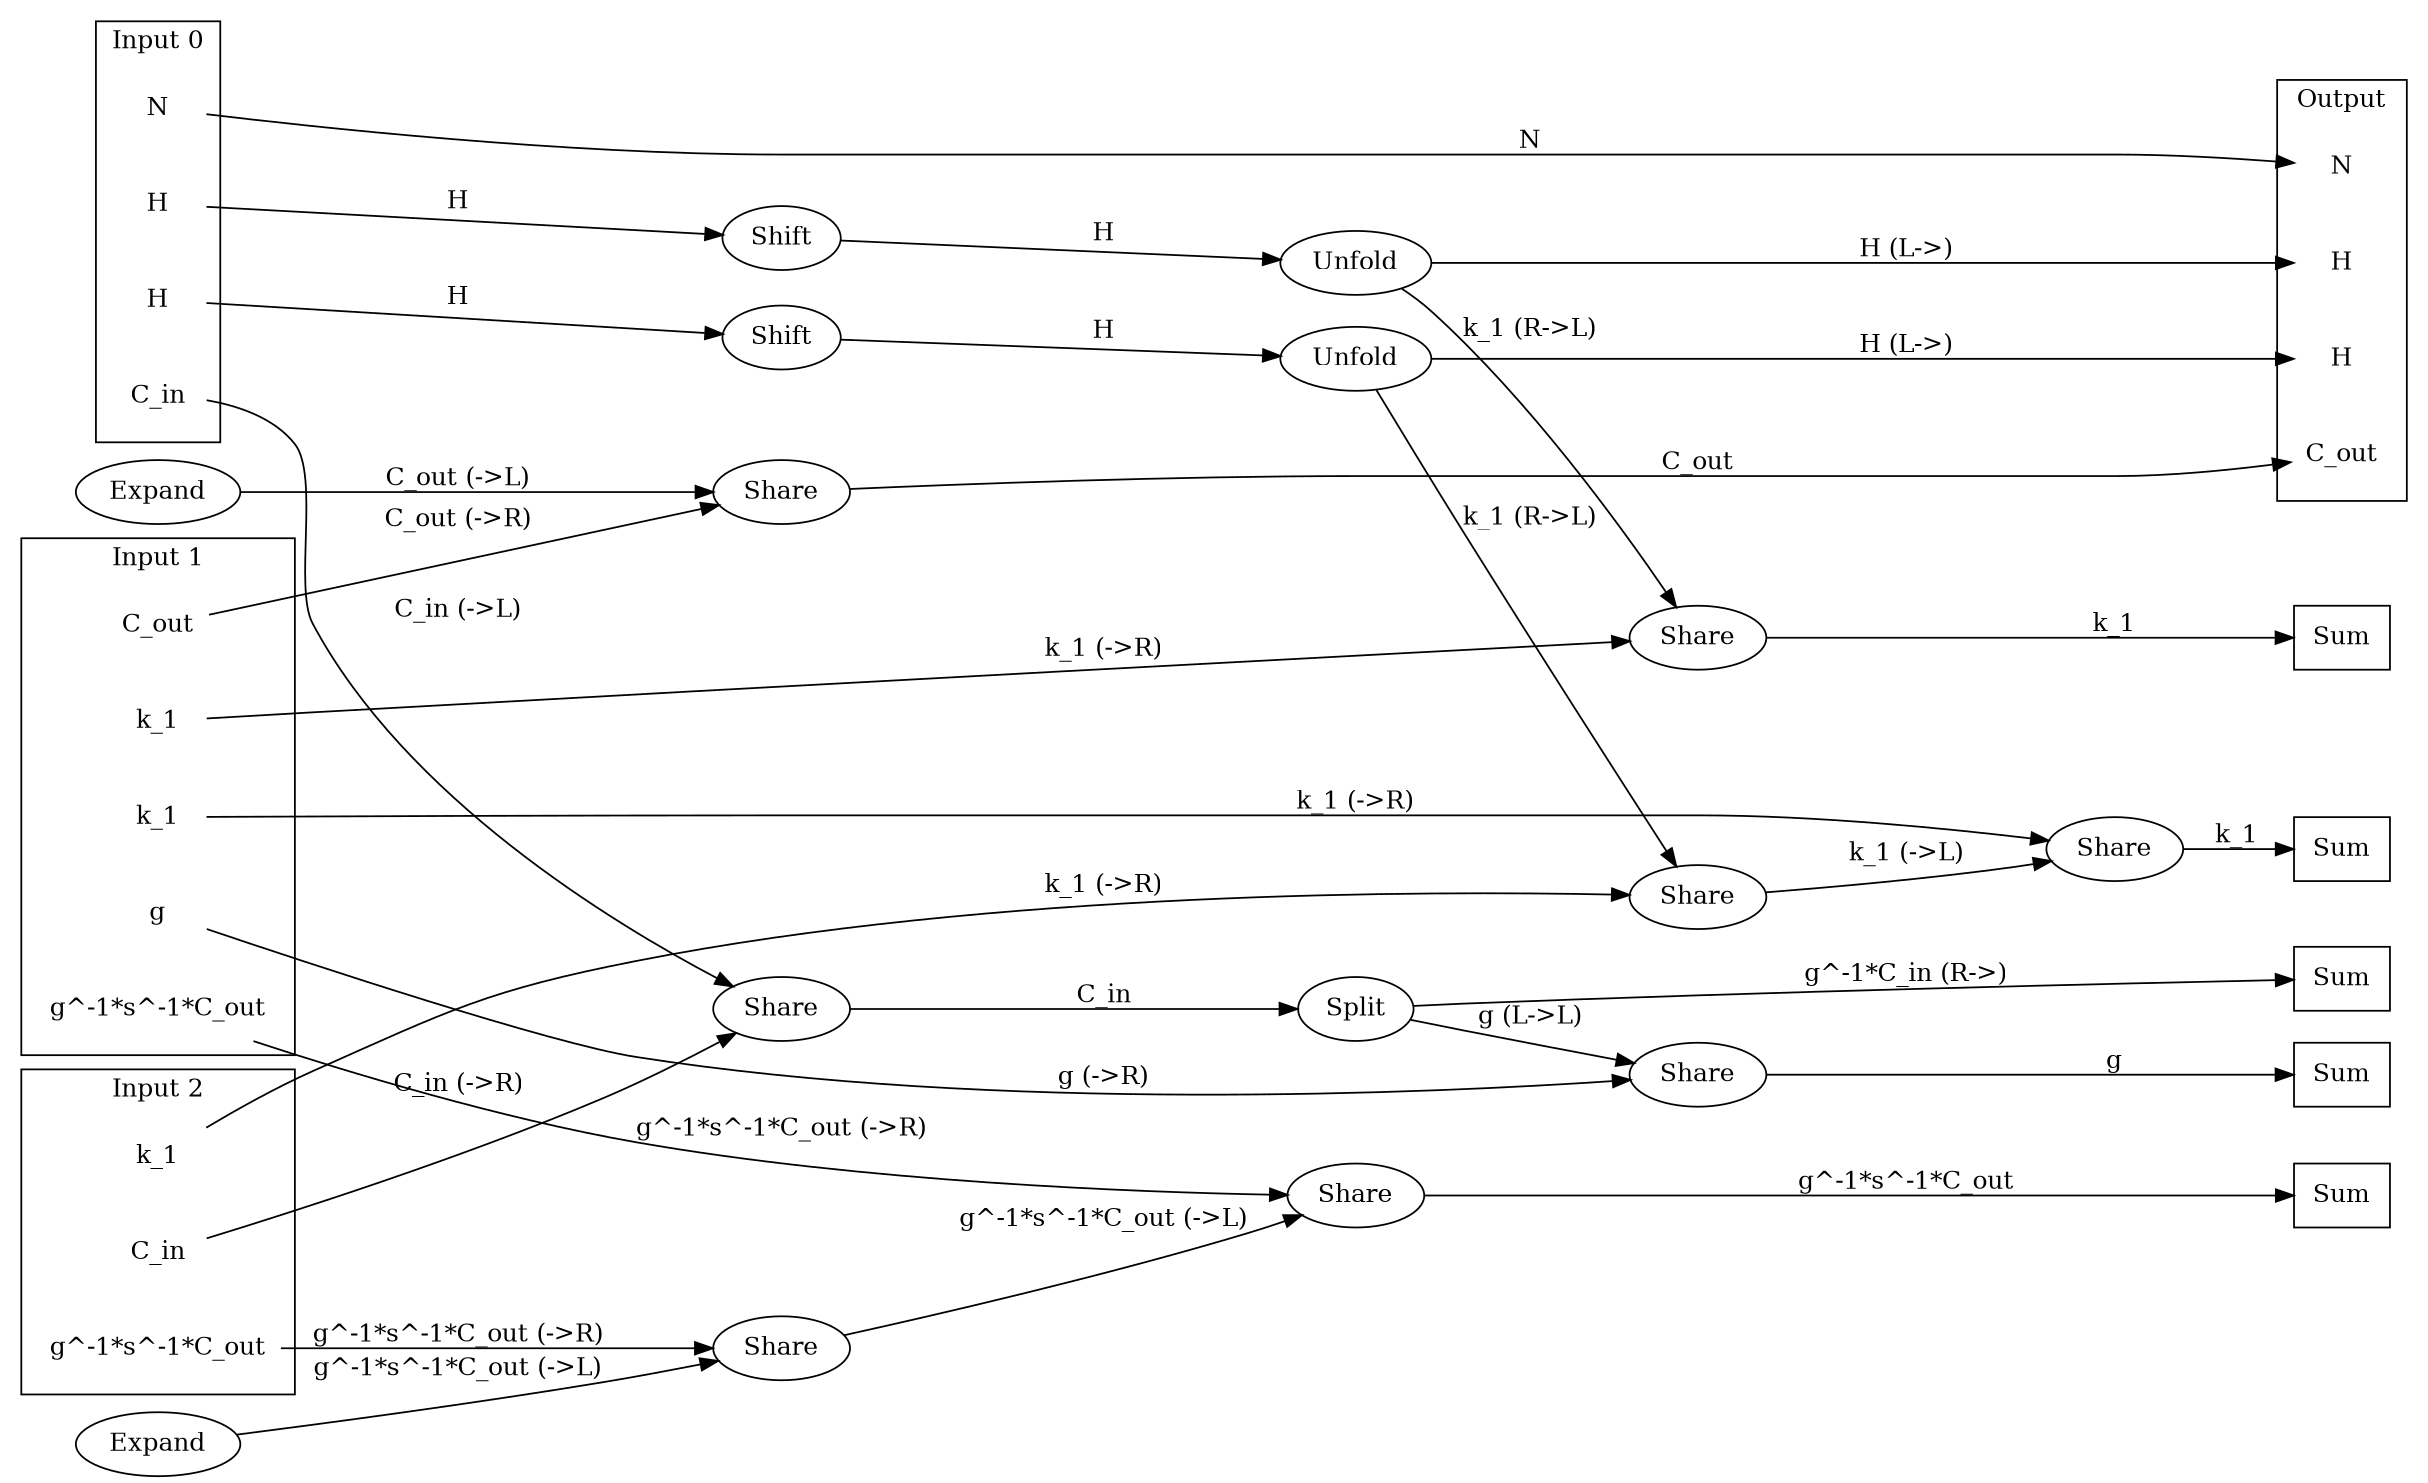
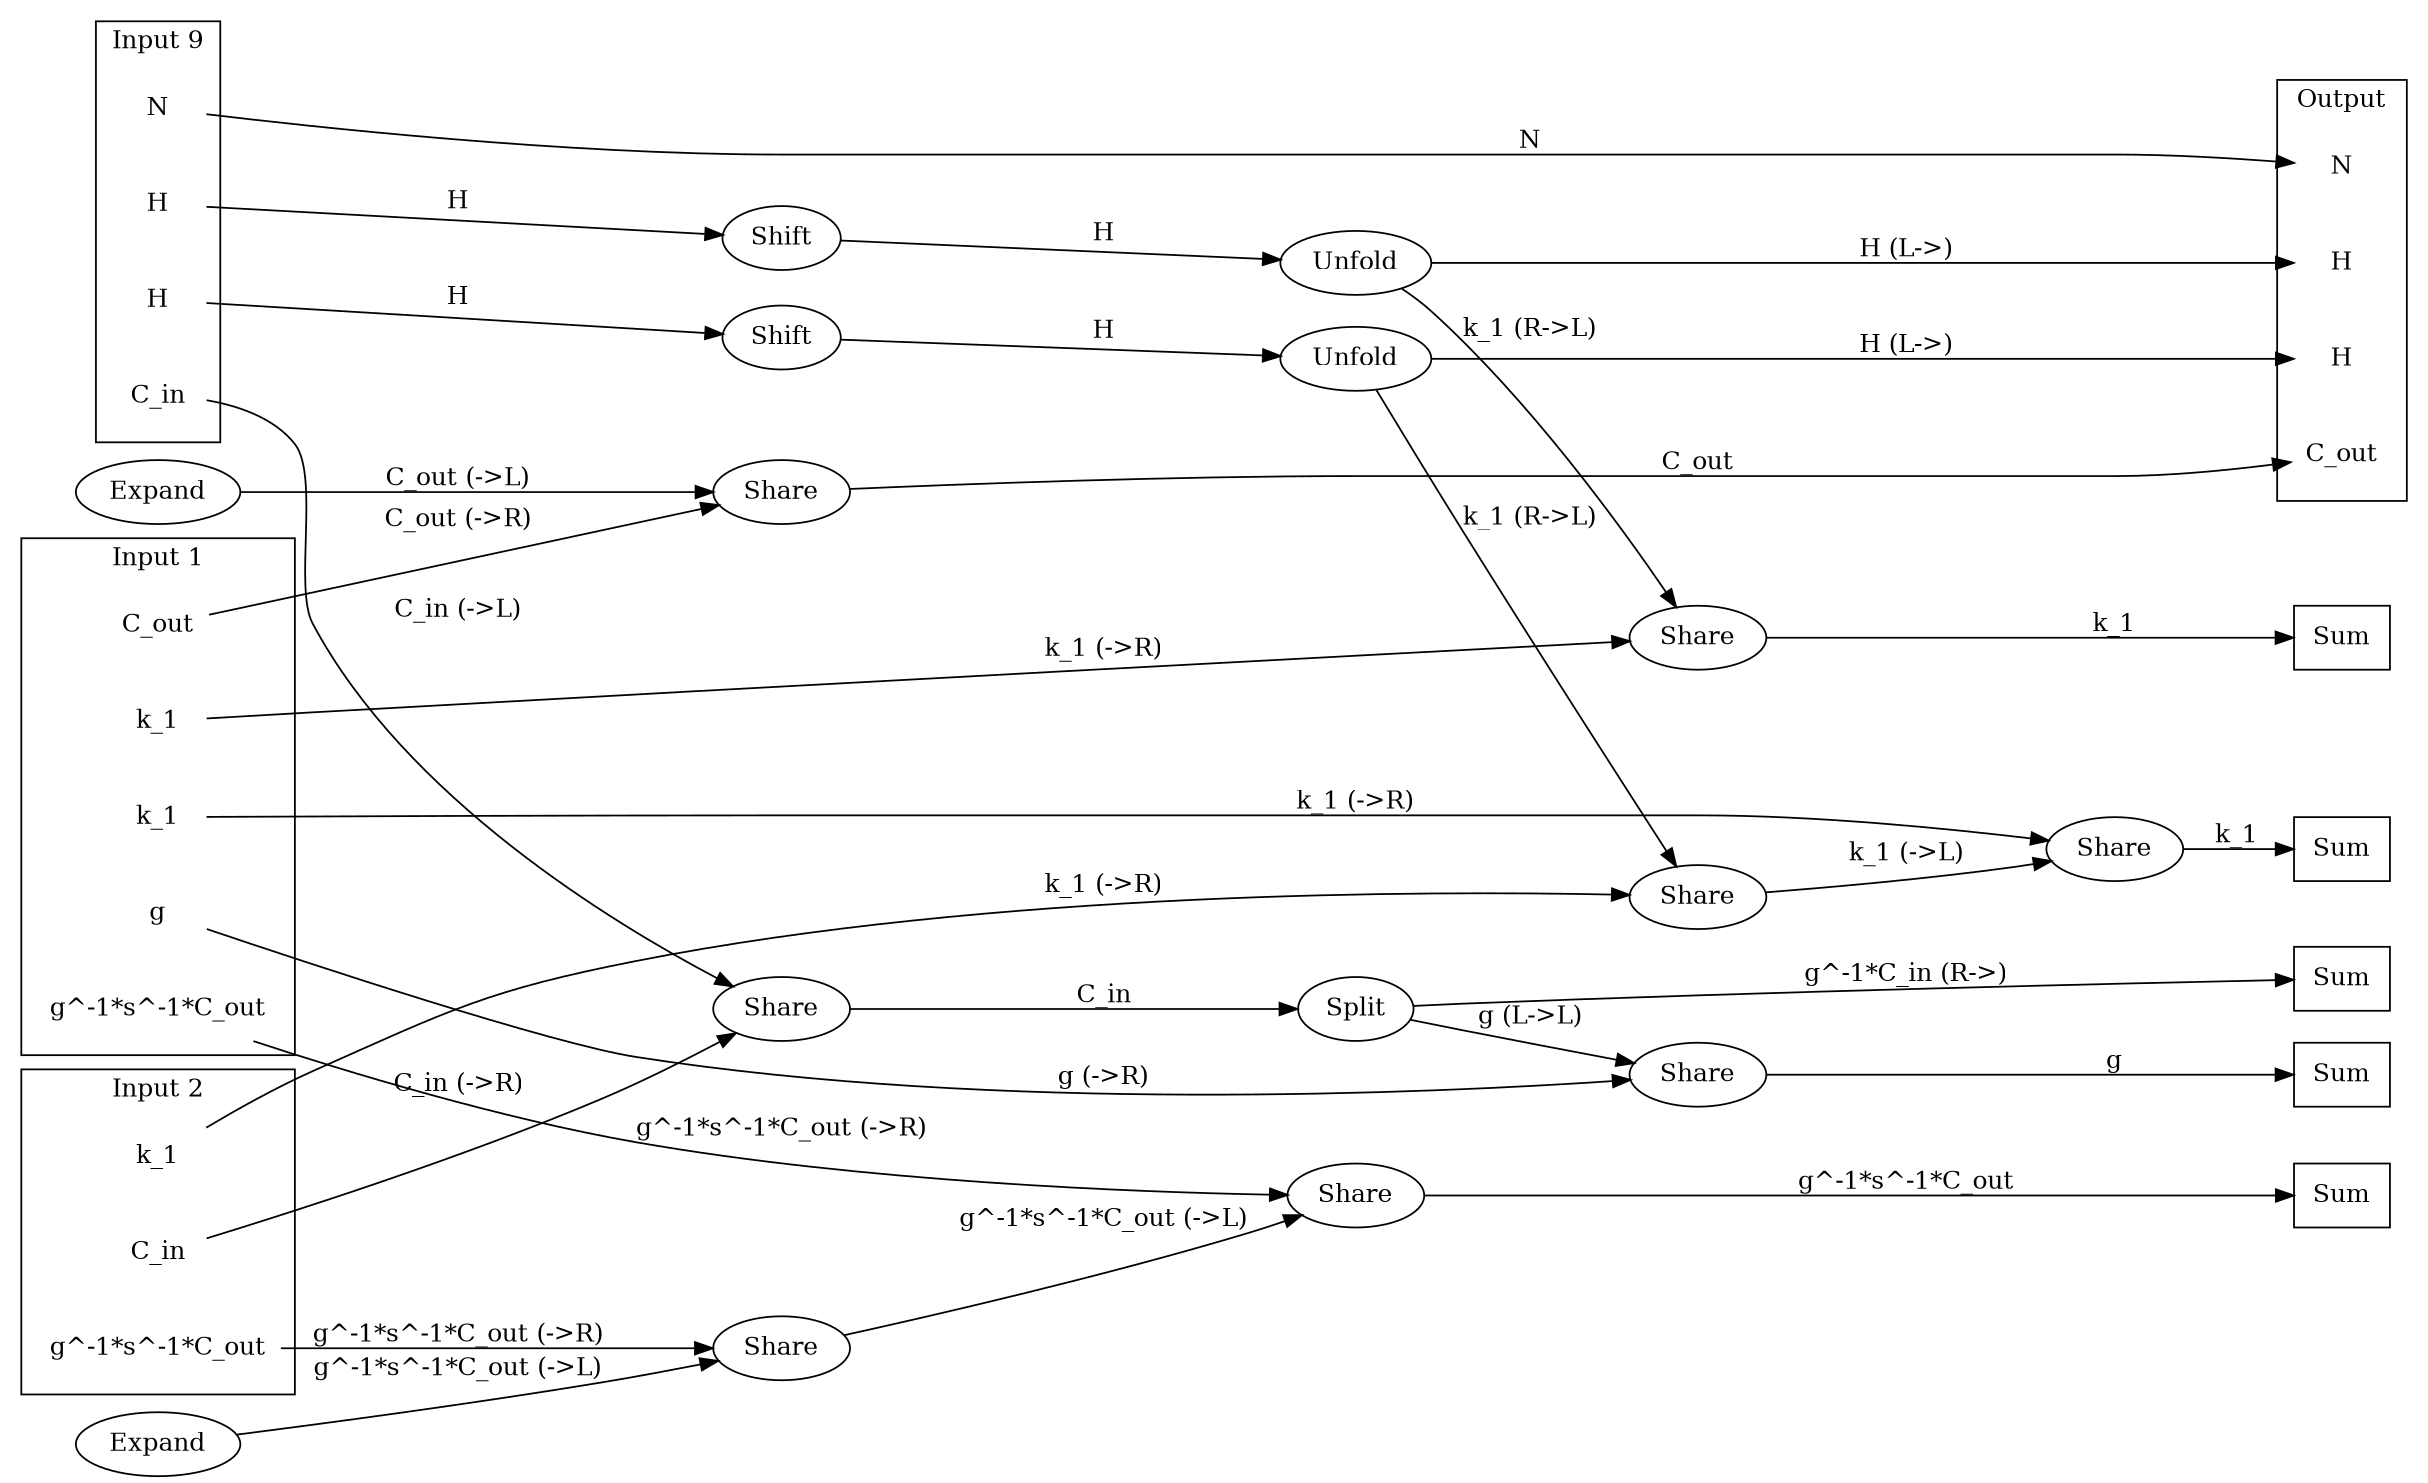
(158, 42) -> (158, 42)
